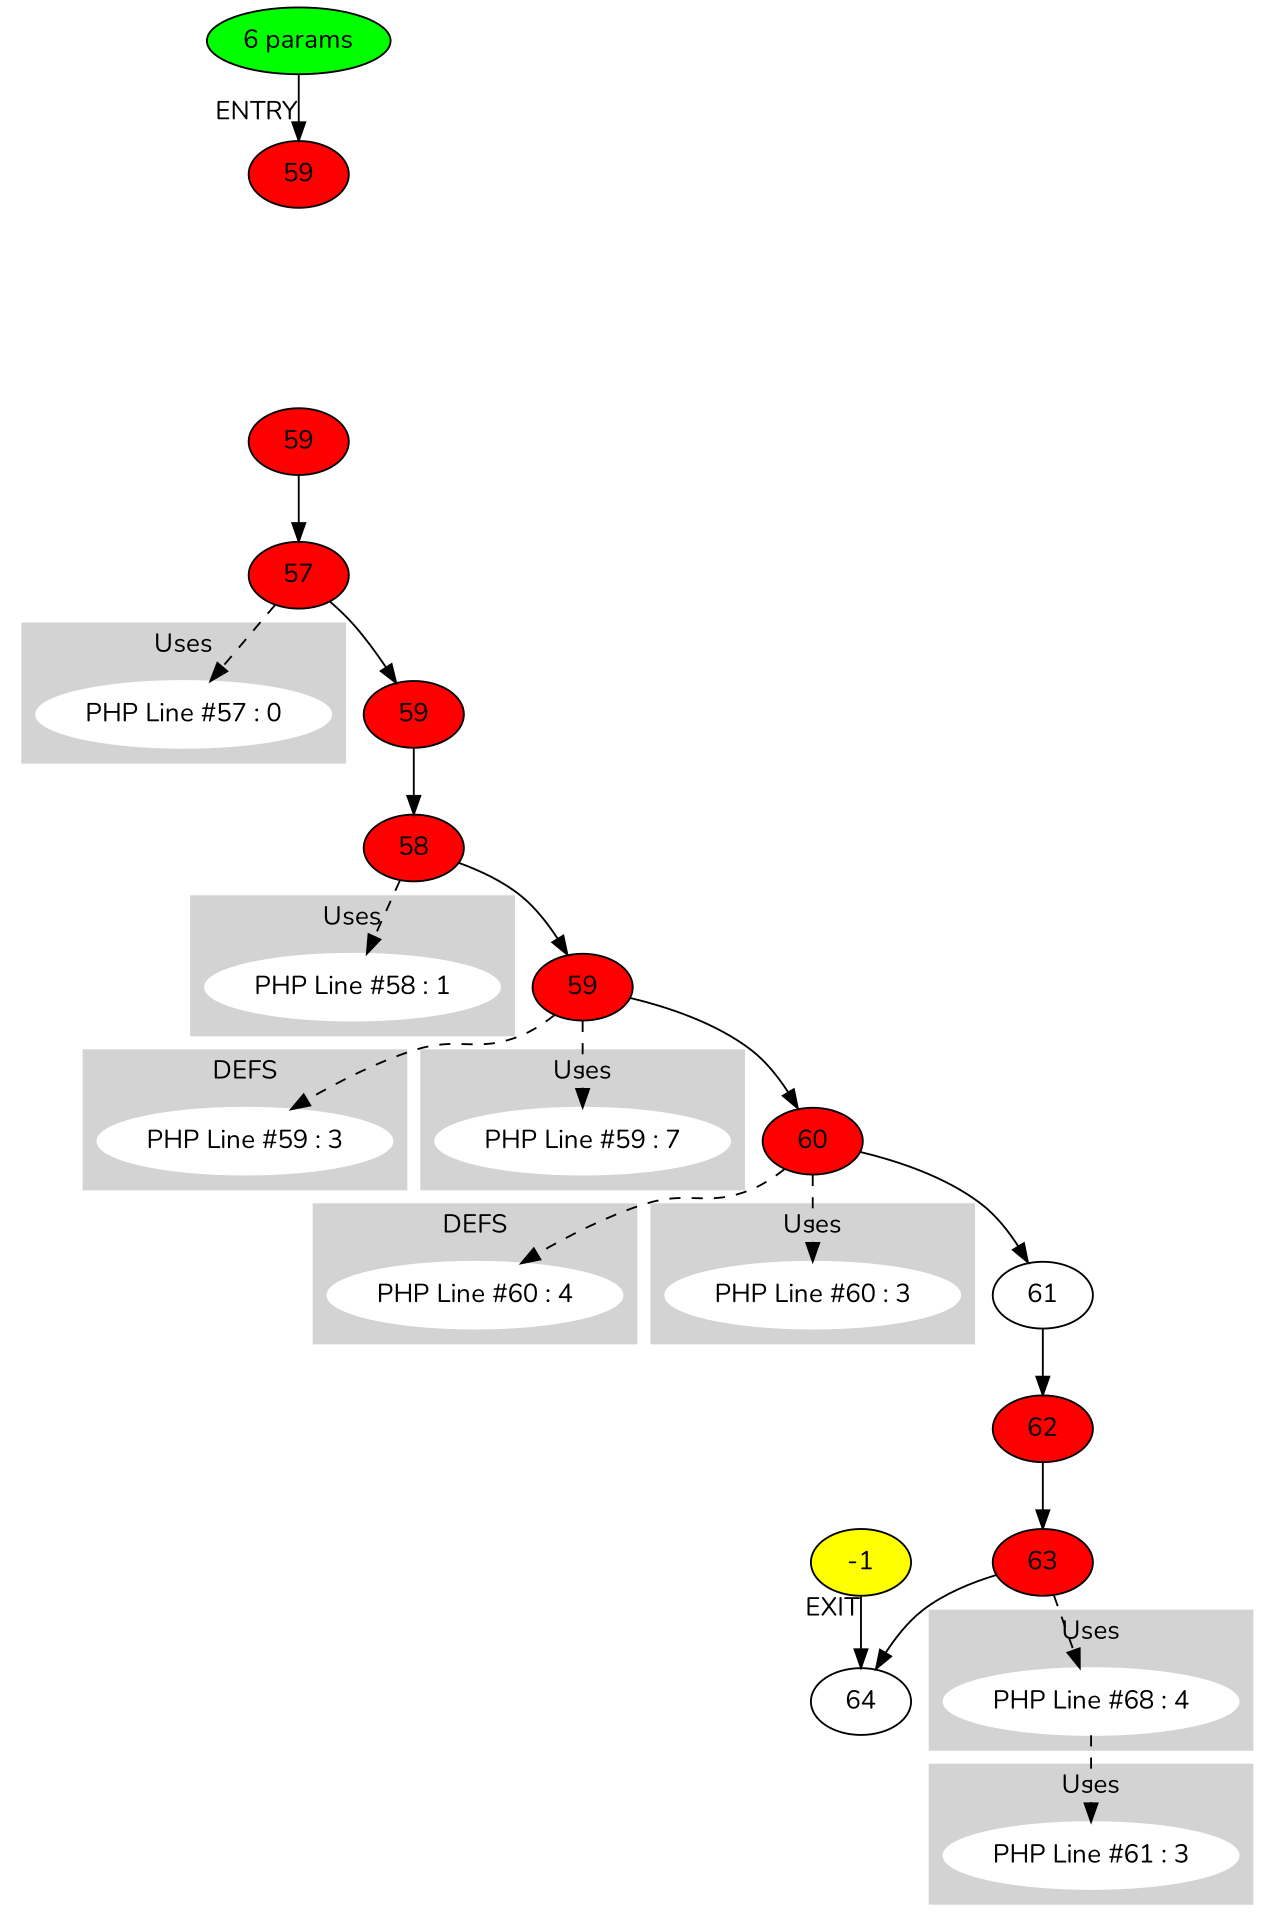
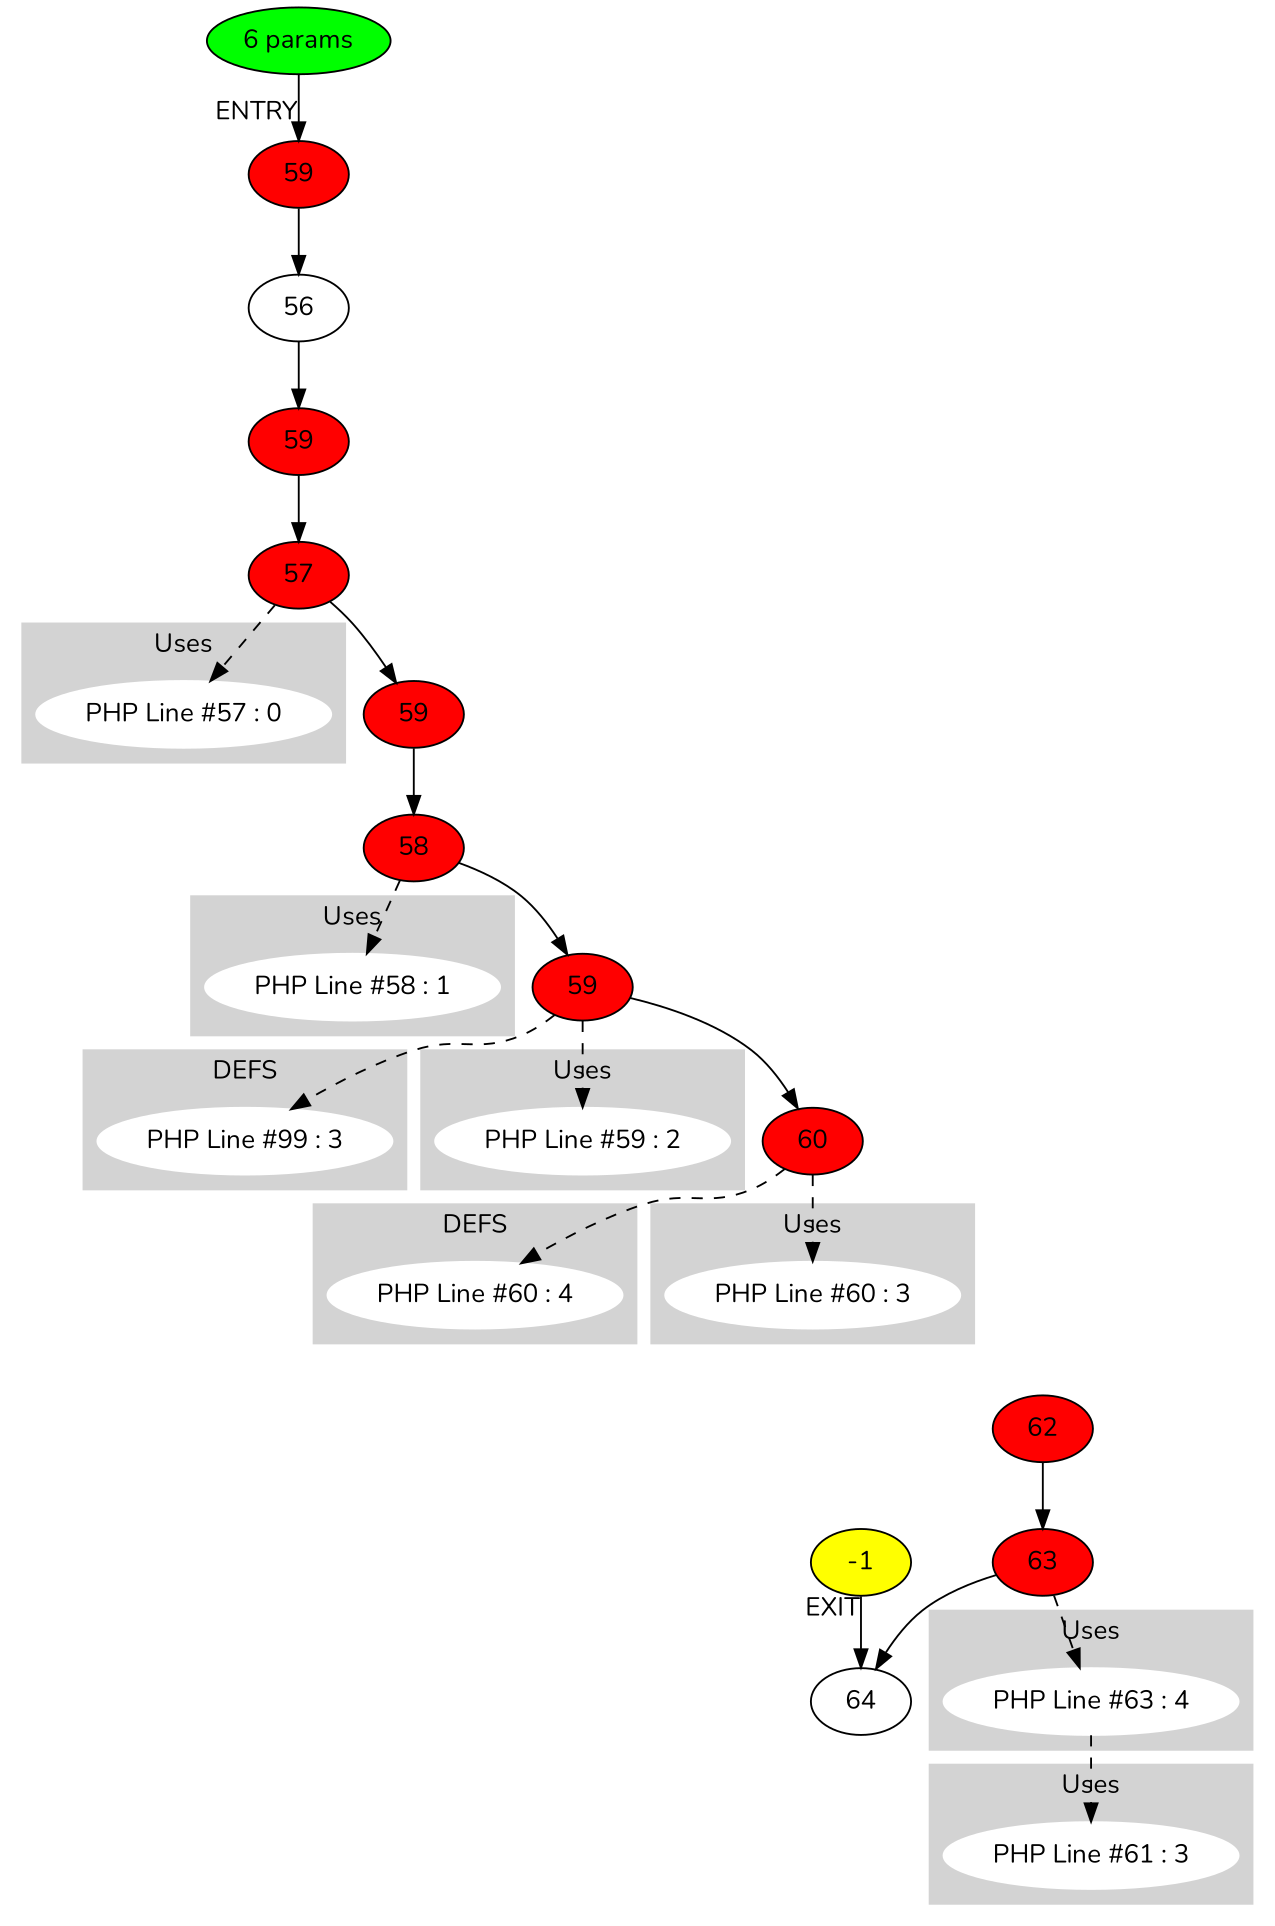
none -> (299, 308)
(245, 1141) -> (245, 1141)
(583, 1141) -> (583, 1141)
(1043, 1295) -> none
(1091, 1702) -> (1091, 1702)
